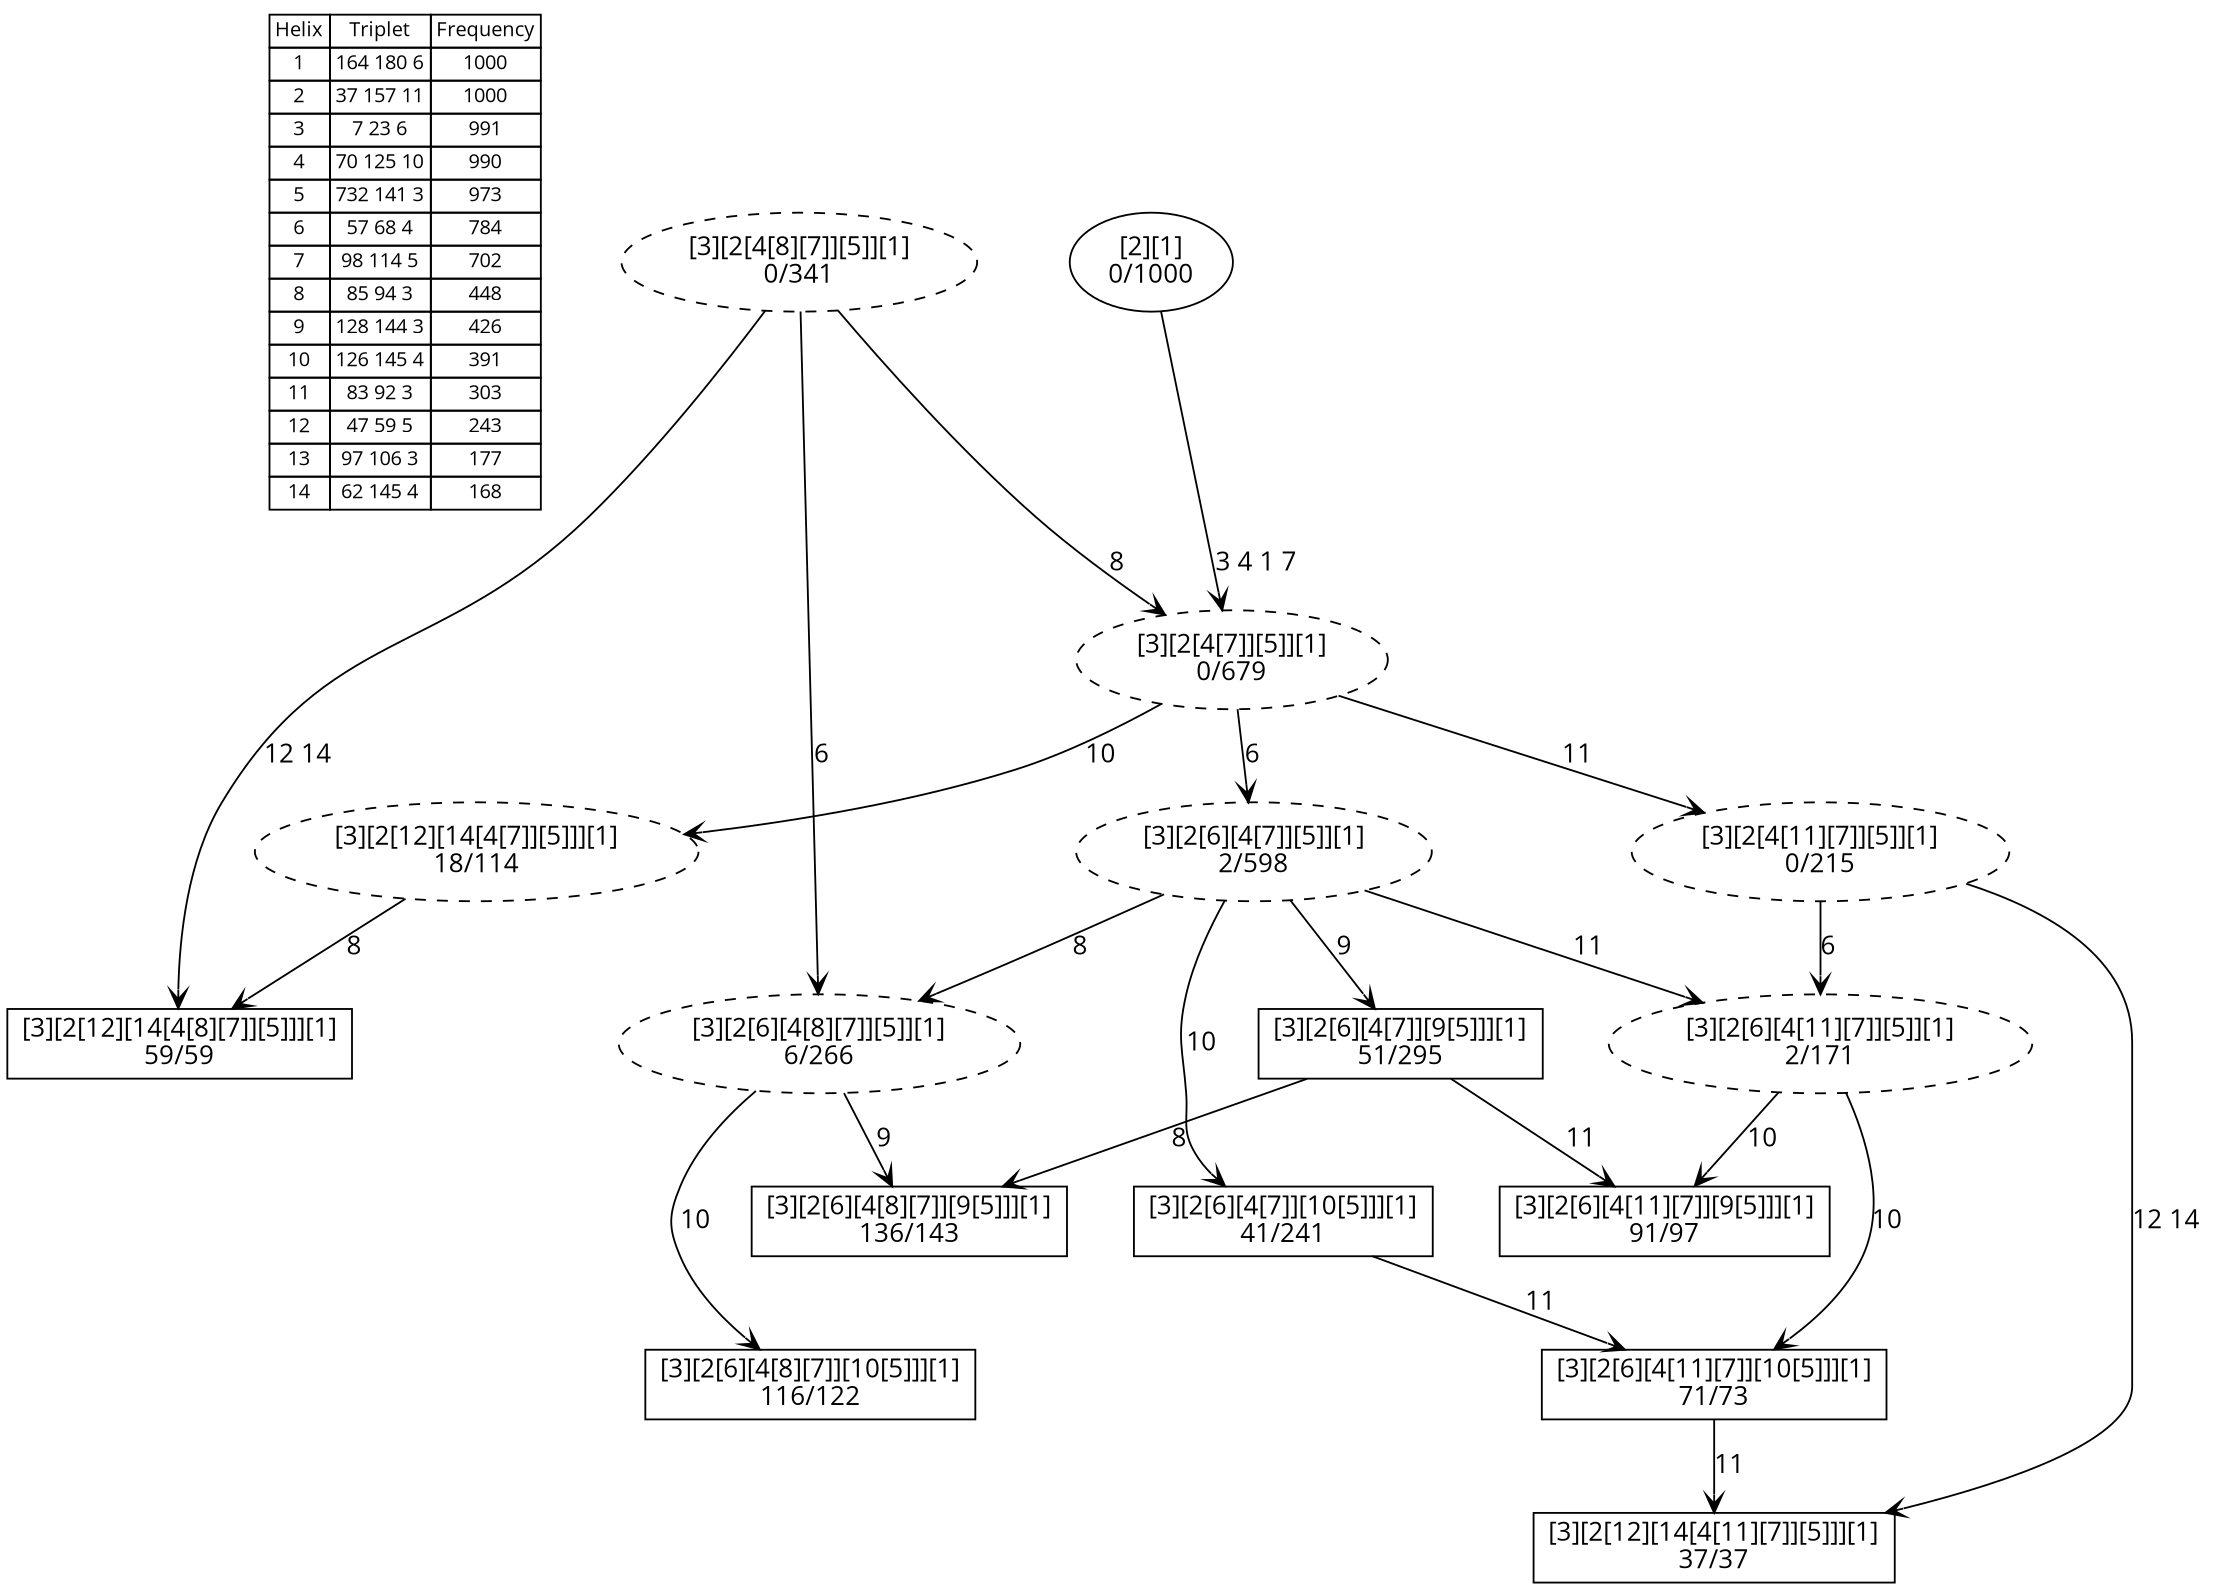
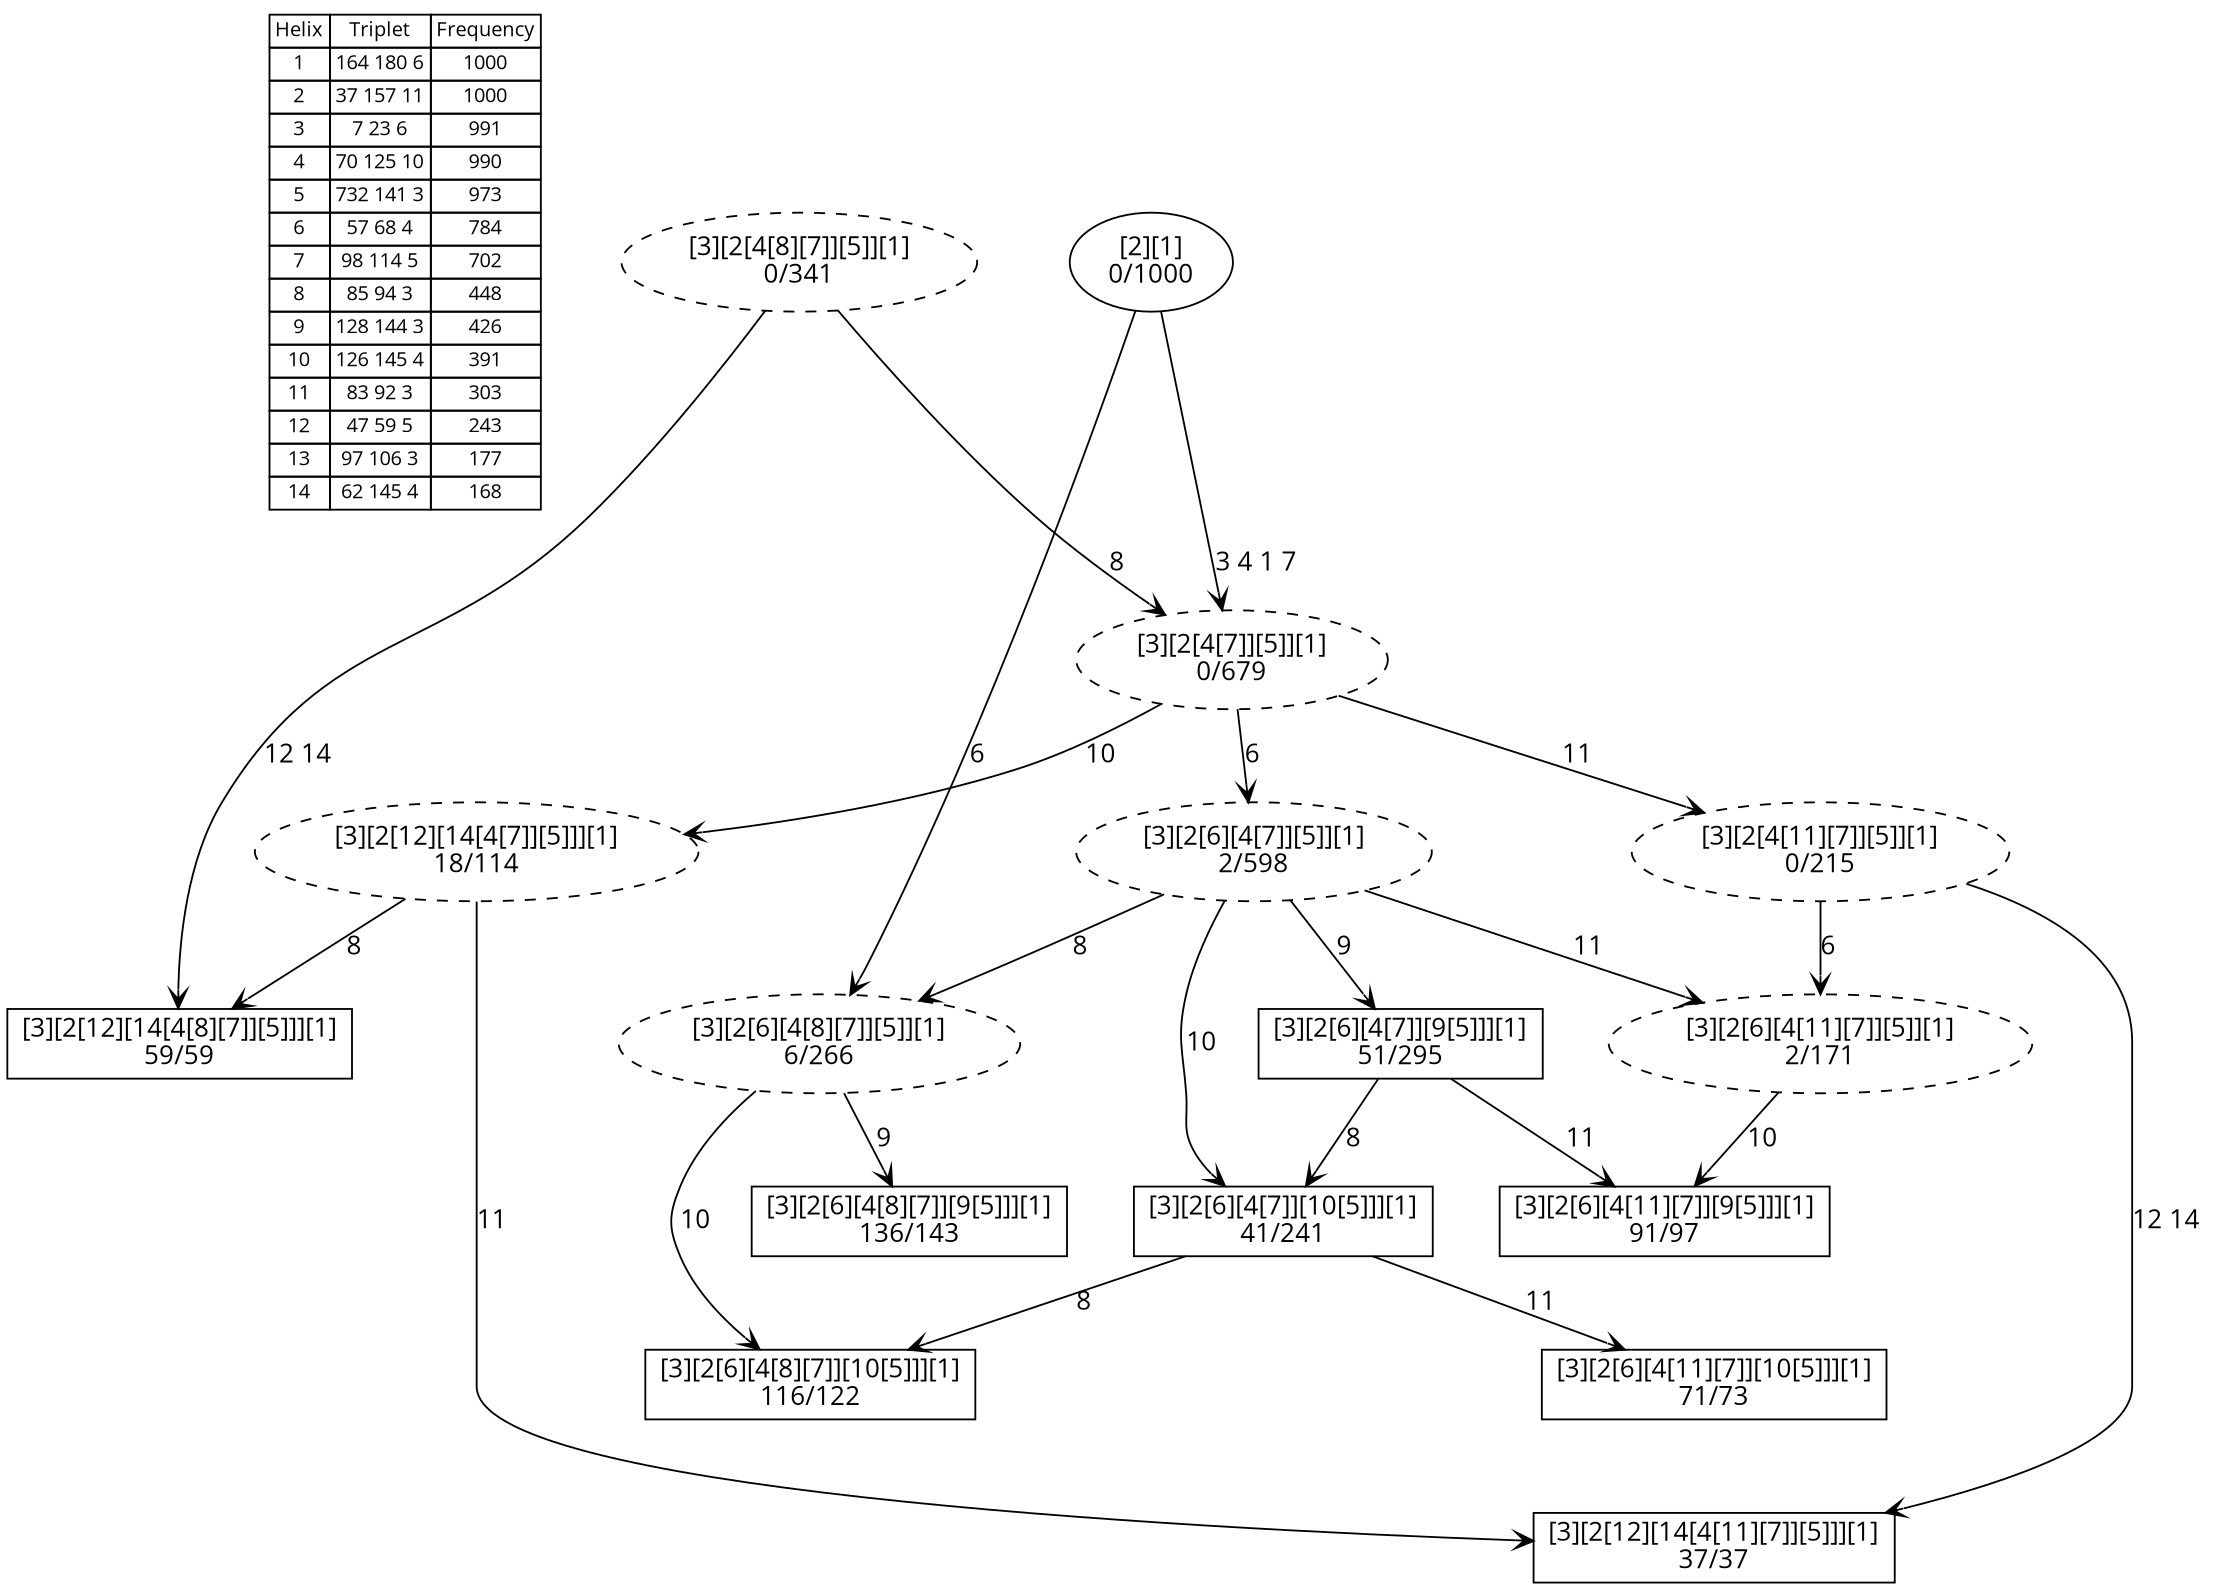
(809, 644) -> (1008, 650)
(1164, 1130) -> (1347, 1125)
(1871, 1229) -> none
none -> (1056, 1300)
(1714, 1457) -> (742, 1481)
